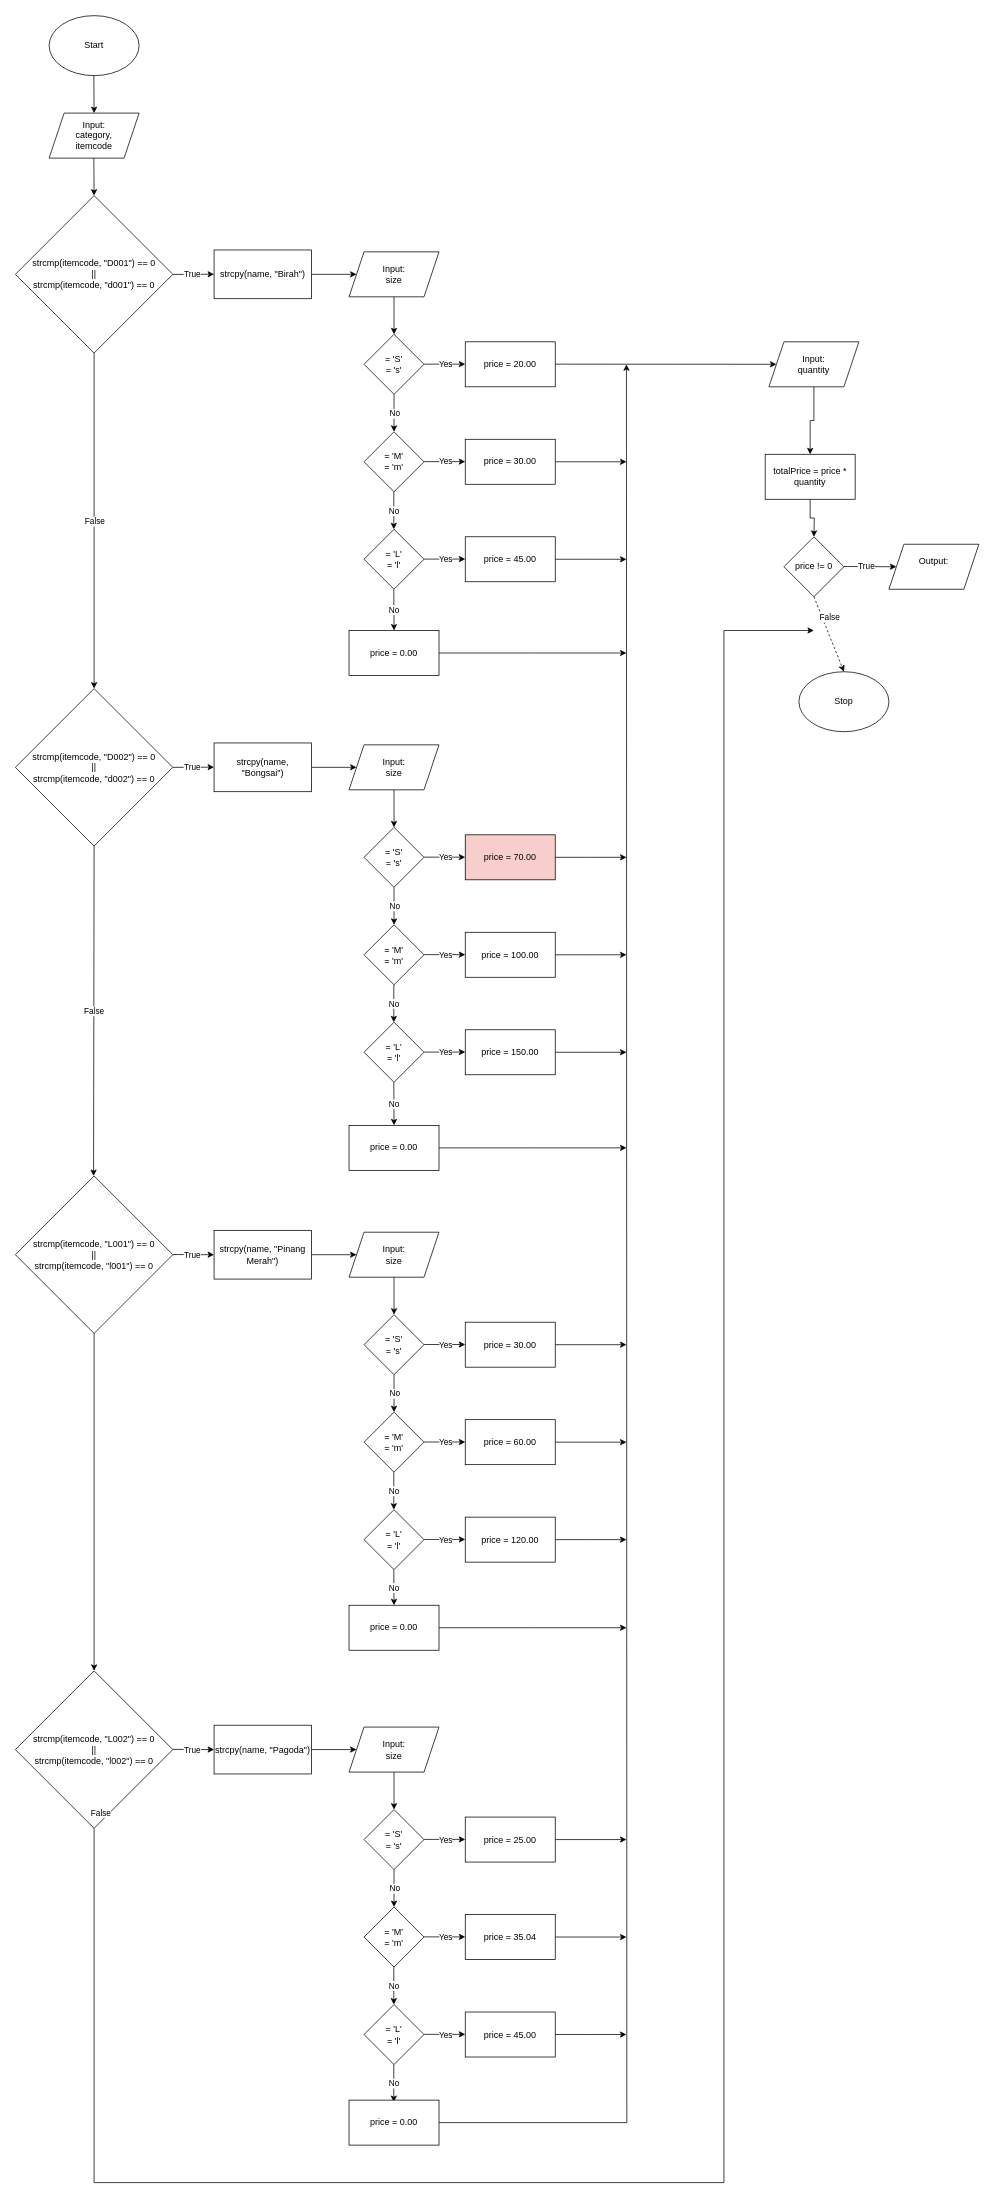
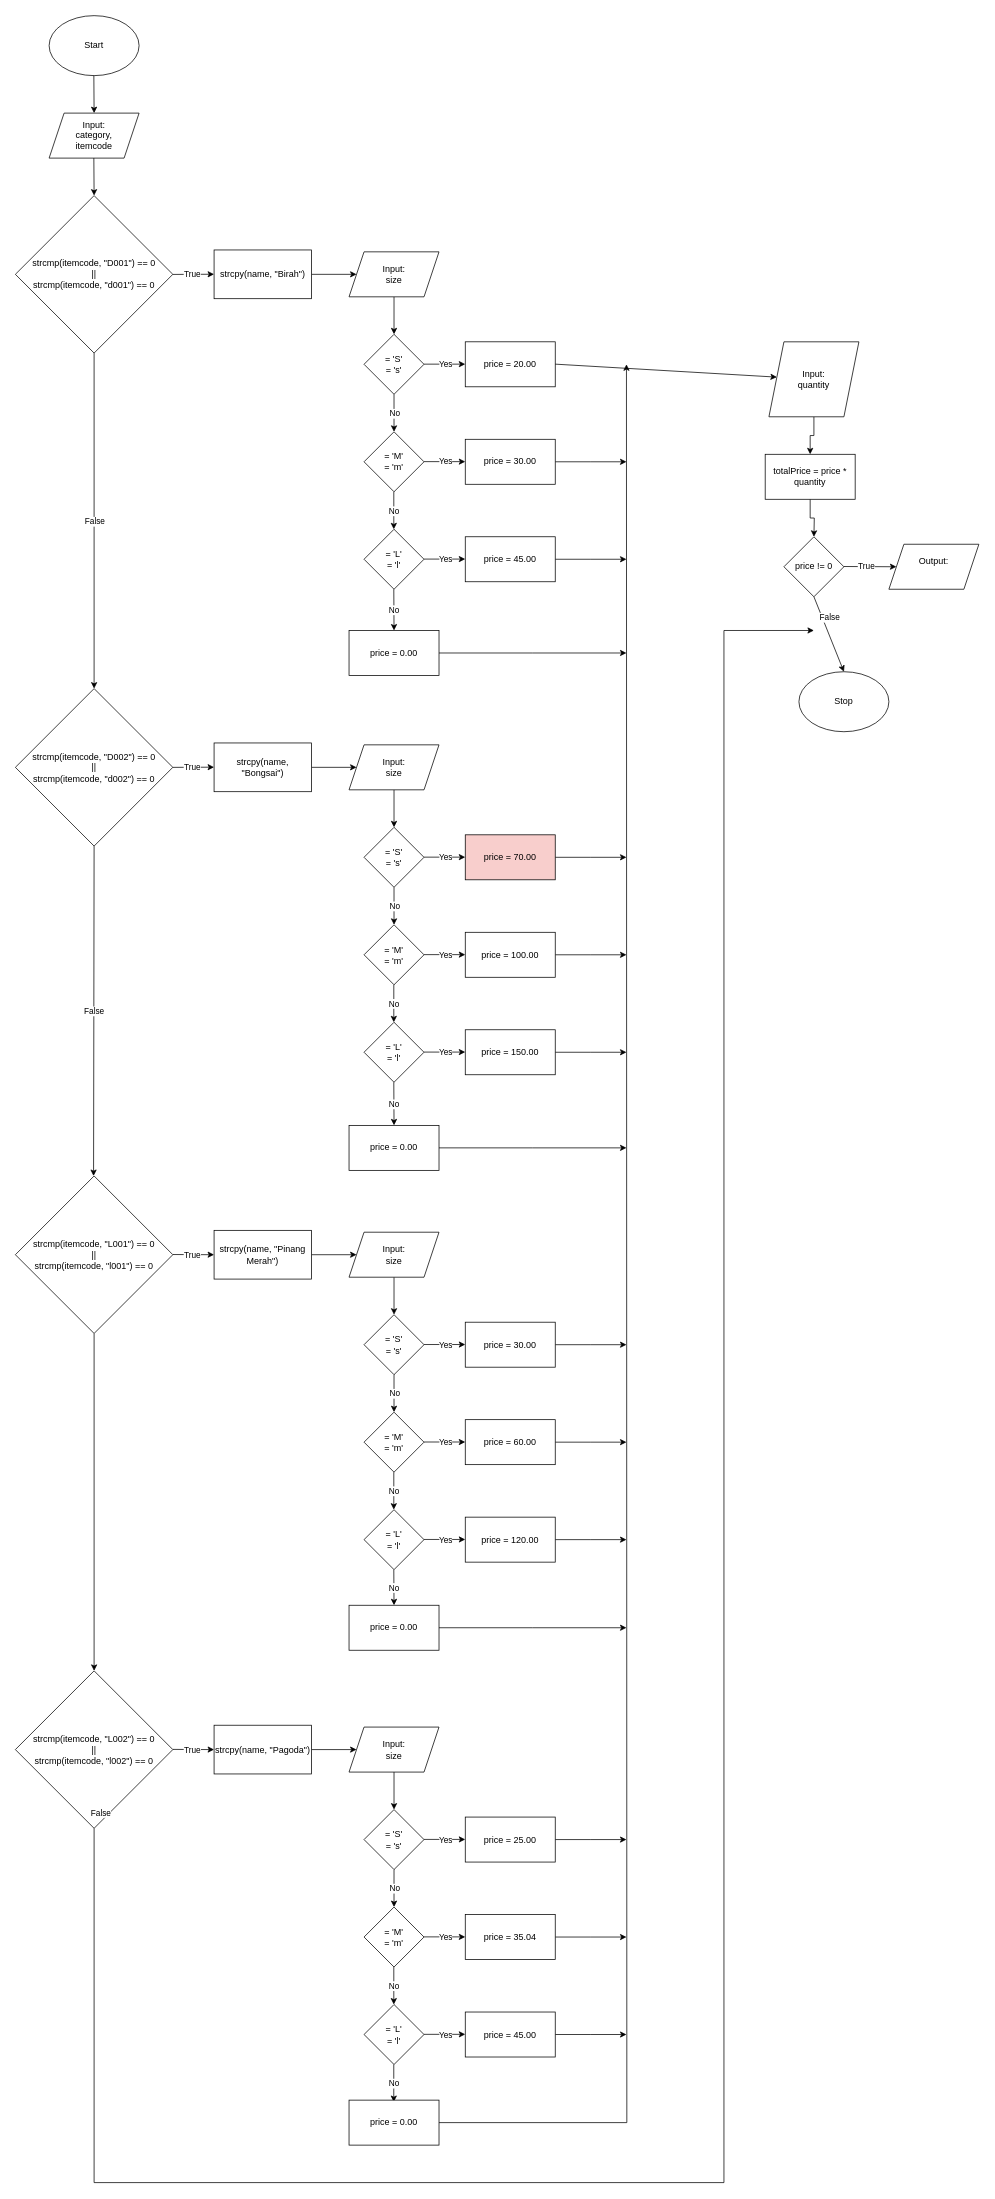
(814, 364) -> (814, 379)
(833, 644) -> (833, 644)
